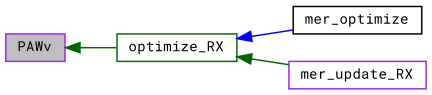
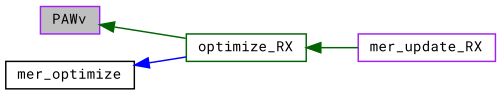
(272, 33) -> (168, 60)
